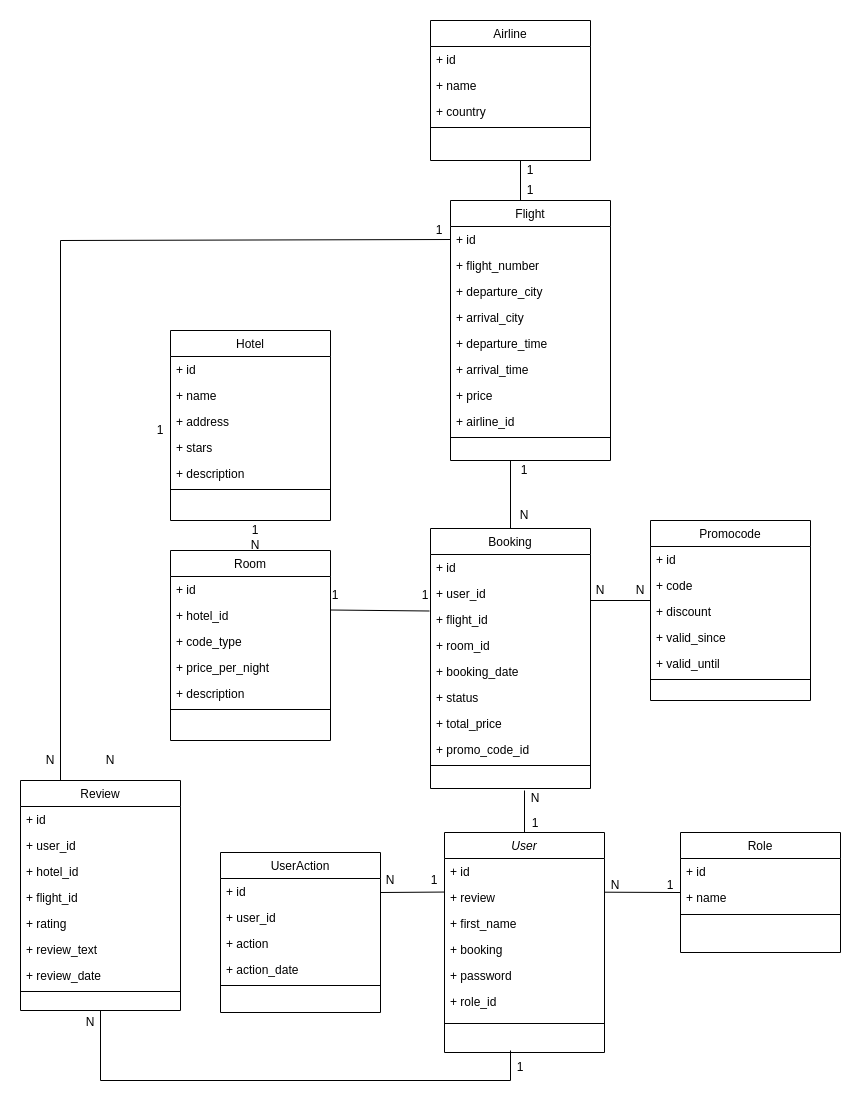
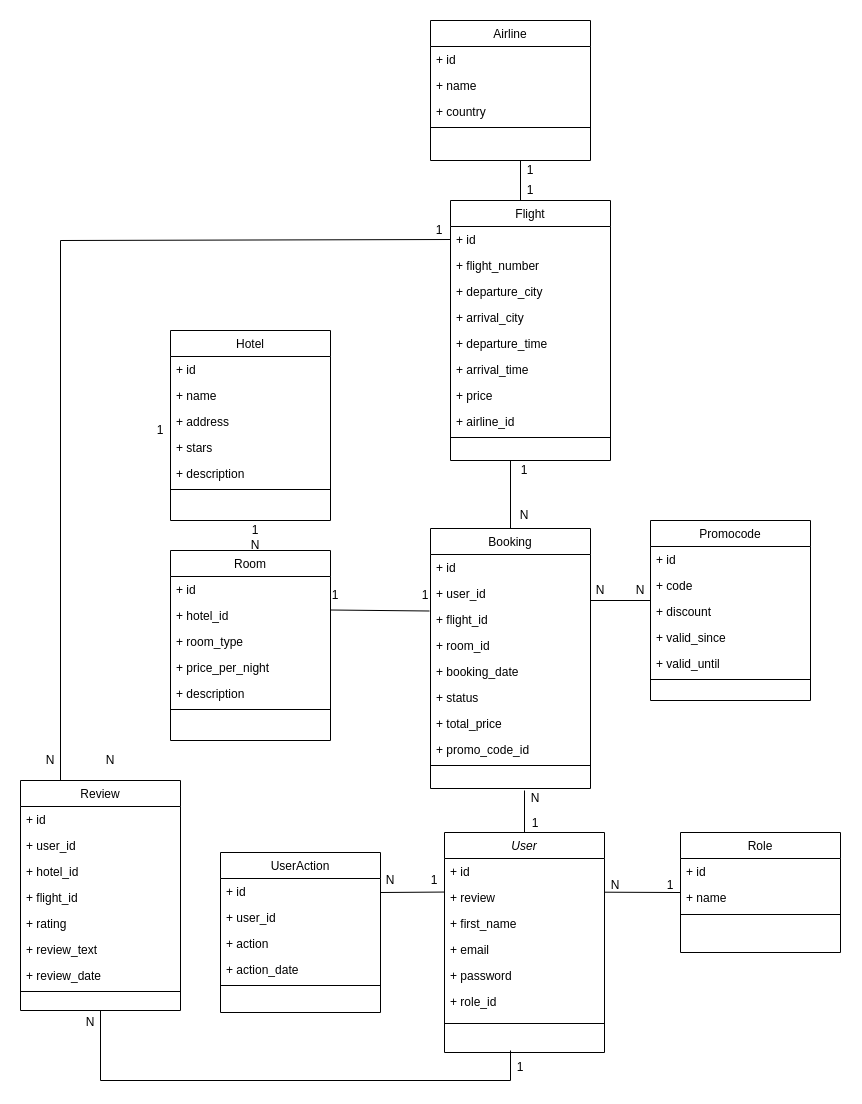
(211, 642) -> (211, 642)
(477, 950) -> (469, 950)
